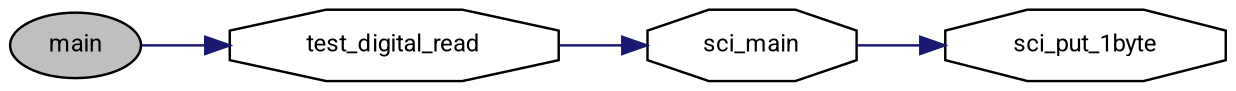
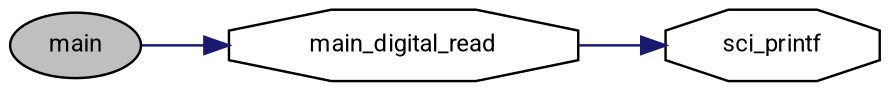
(394, 45) -> (404, 45)
(752, 45) -> (773, 45)
(1086, 45) -> none
